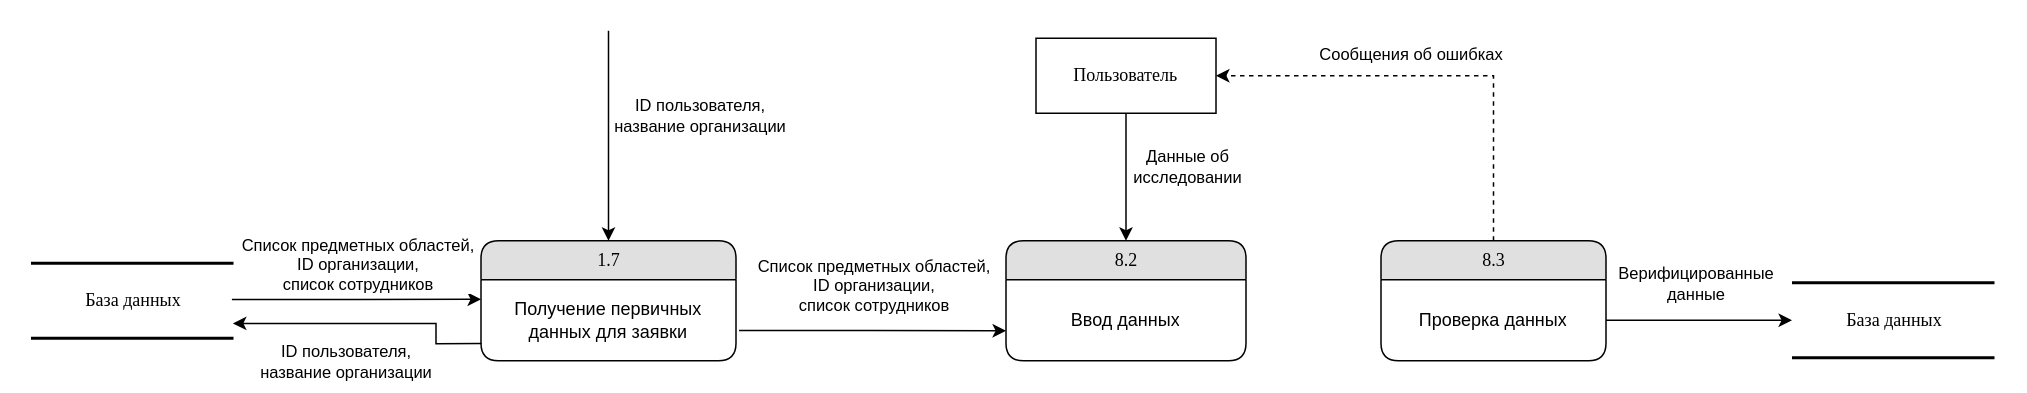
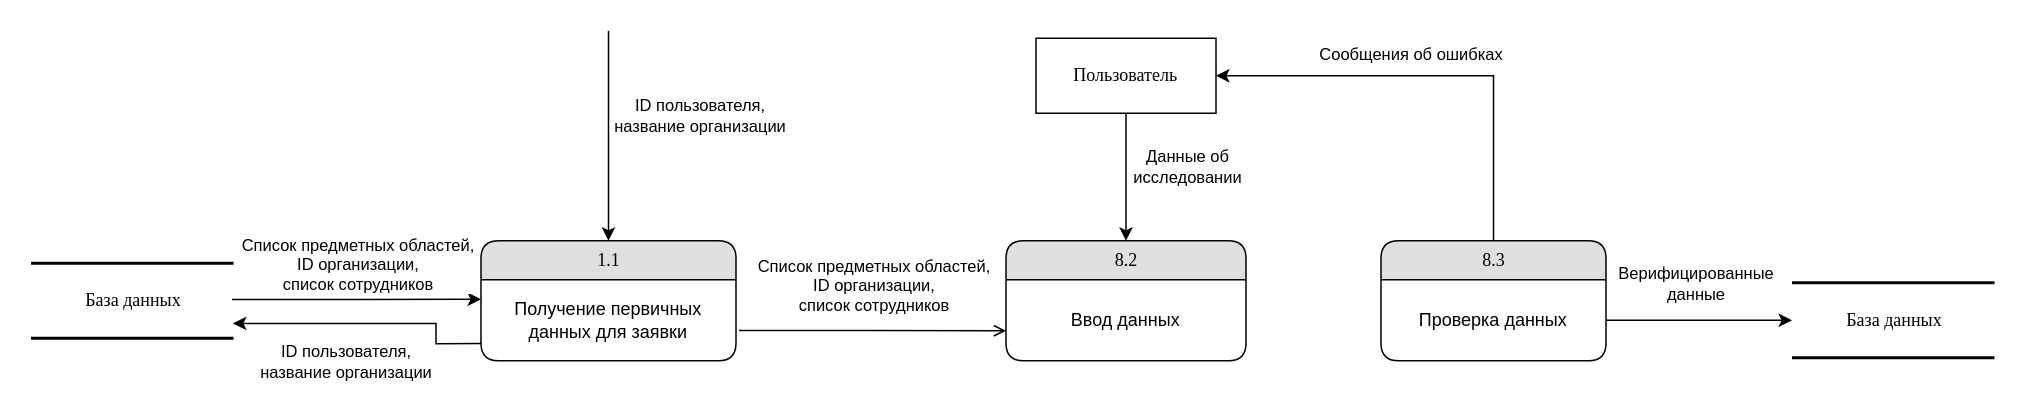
(1441, 76) -> (1441, 76)
(609, 260) -> (609, 260)
(994, 331) -> (996, 331)
